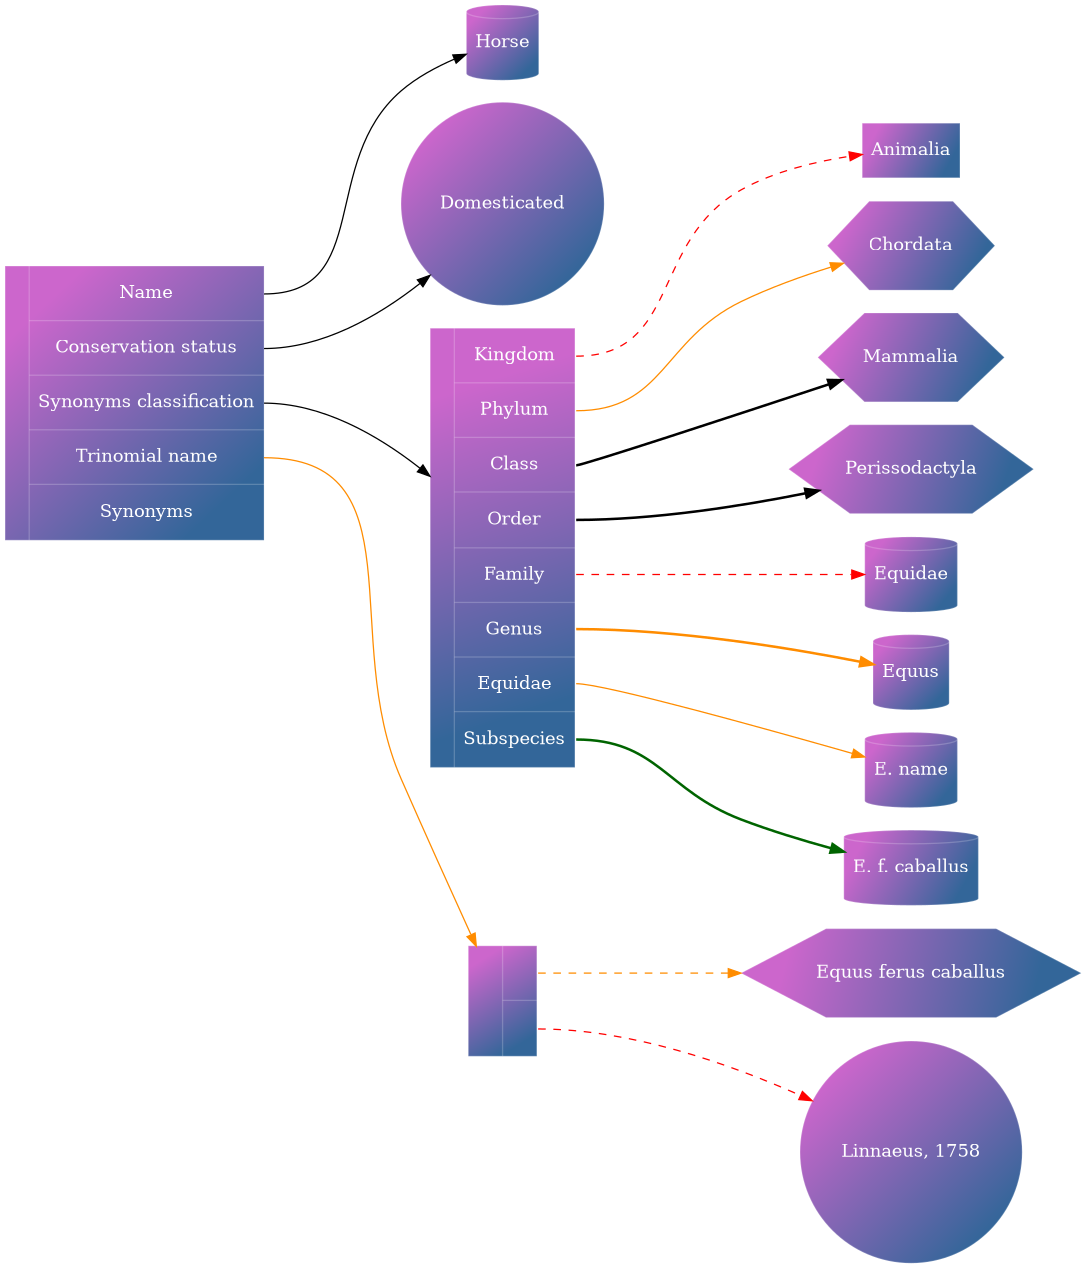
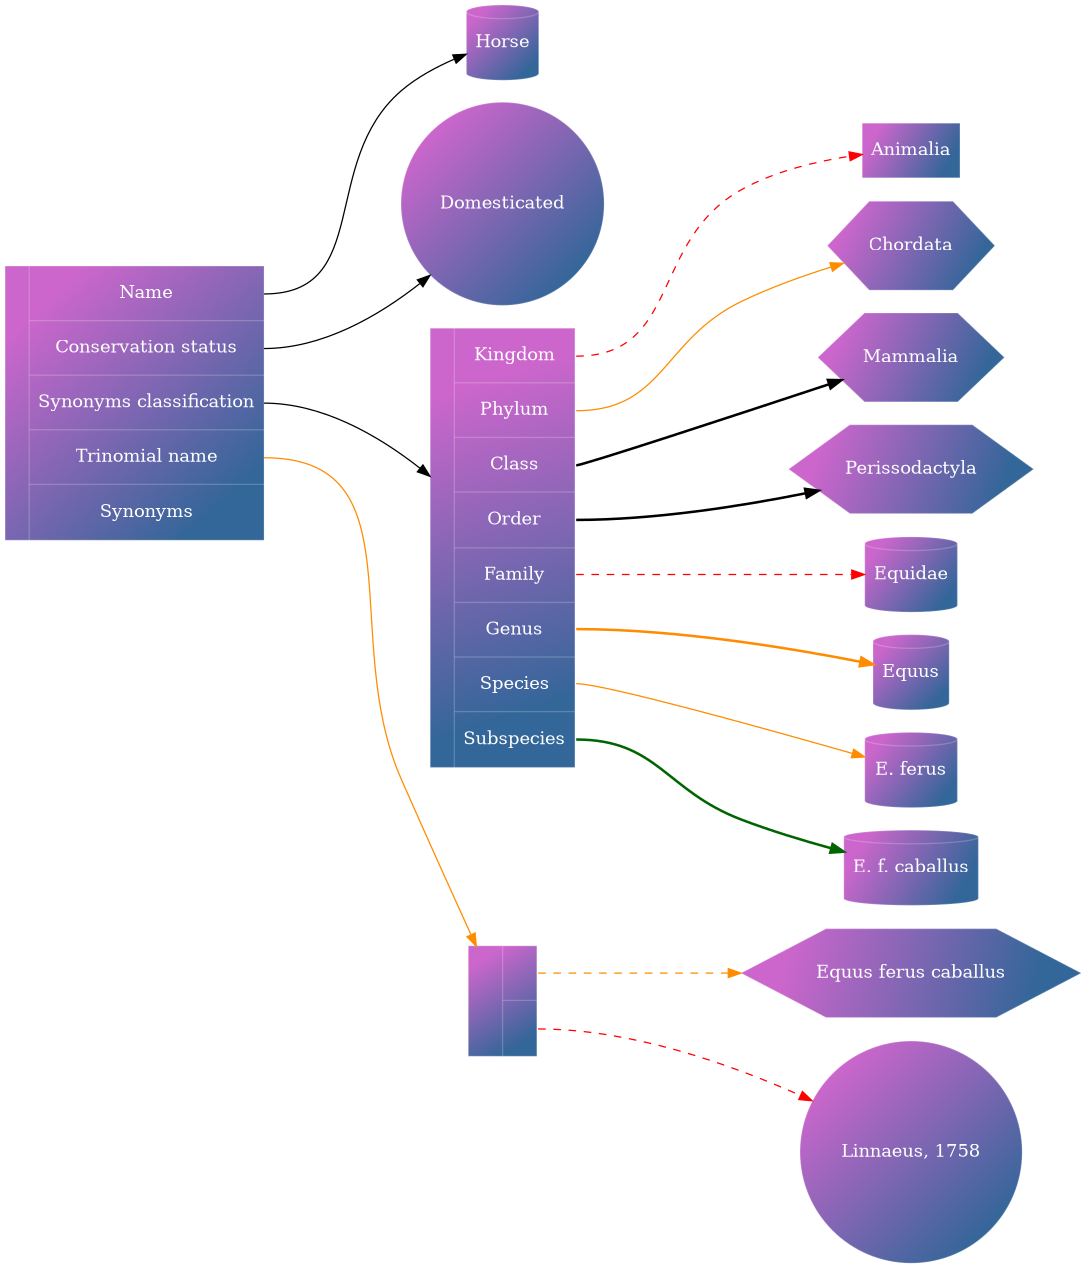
(515, 684) -> (515, 684)
(911, 770) -> (911, 770)
